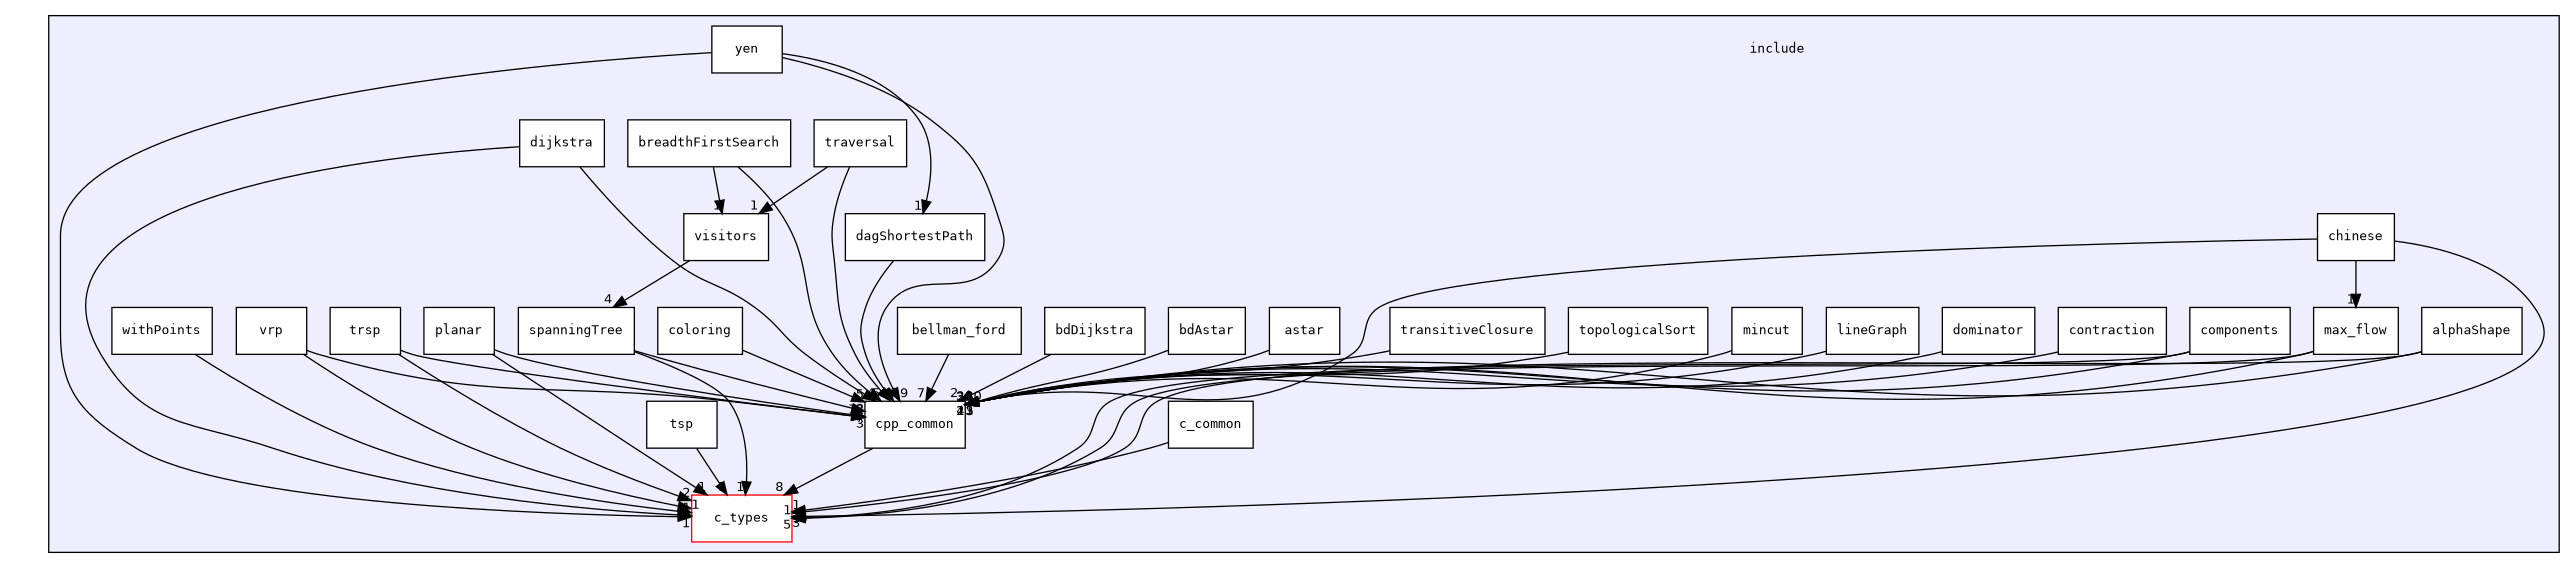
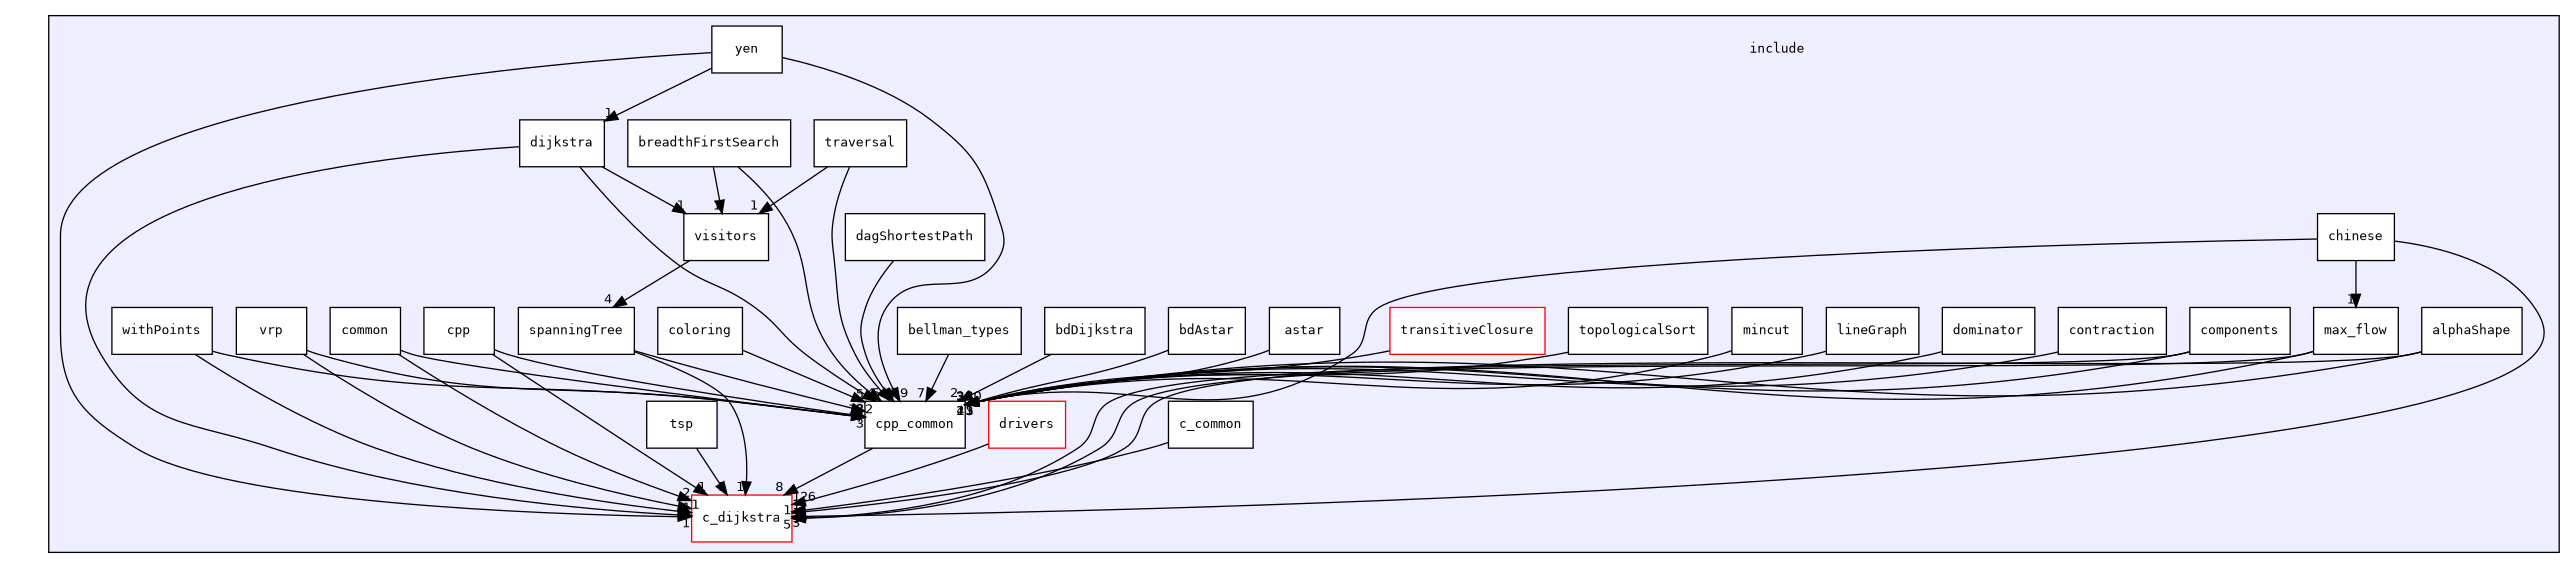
(922, 125) -> (664, 92)
none -> (638, 187)
(365, 331) -> (365, 331)
(459, 331) -> (459, 331)
(959, 331) -> (959, 331)
(1467, 331) -> (1467, 331)
none -> (403, 382)
none -> (1027, 425)
(742, 519) -> (742, 519)
